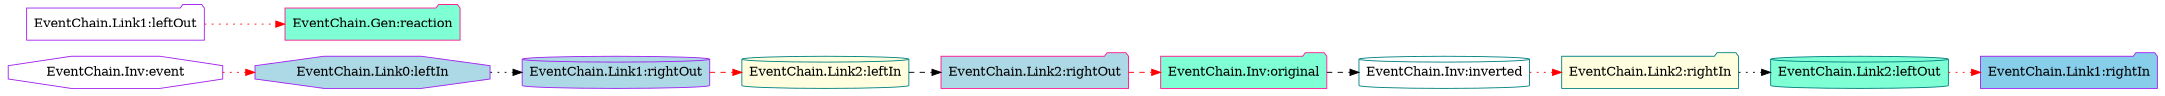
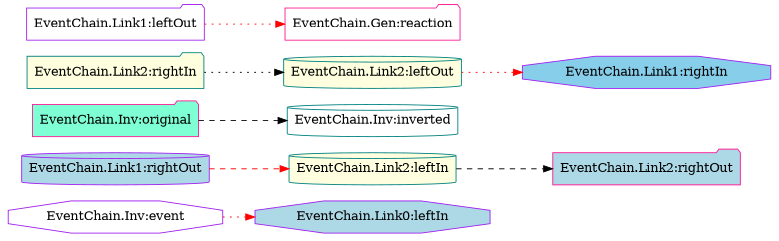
(373, 24) -> (373, 24)
(502, 72) -> none
(1140, 72) -> none
(1541, 72) -> none
(1860, 72) -> (373, 72)
(2069, 72) -> (647, 72)
